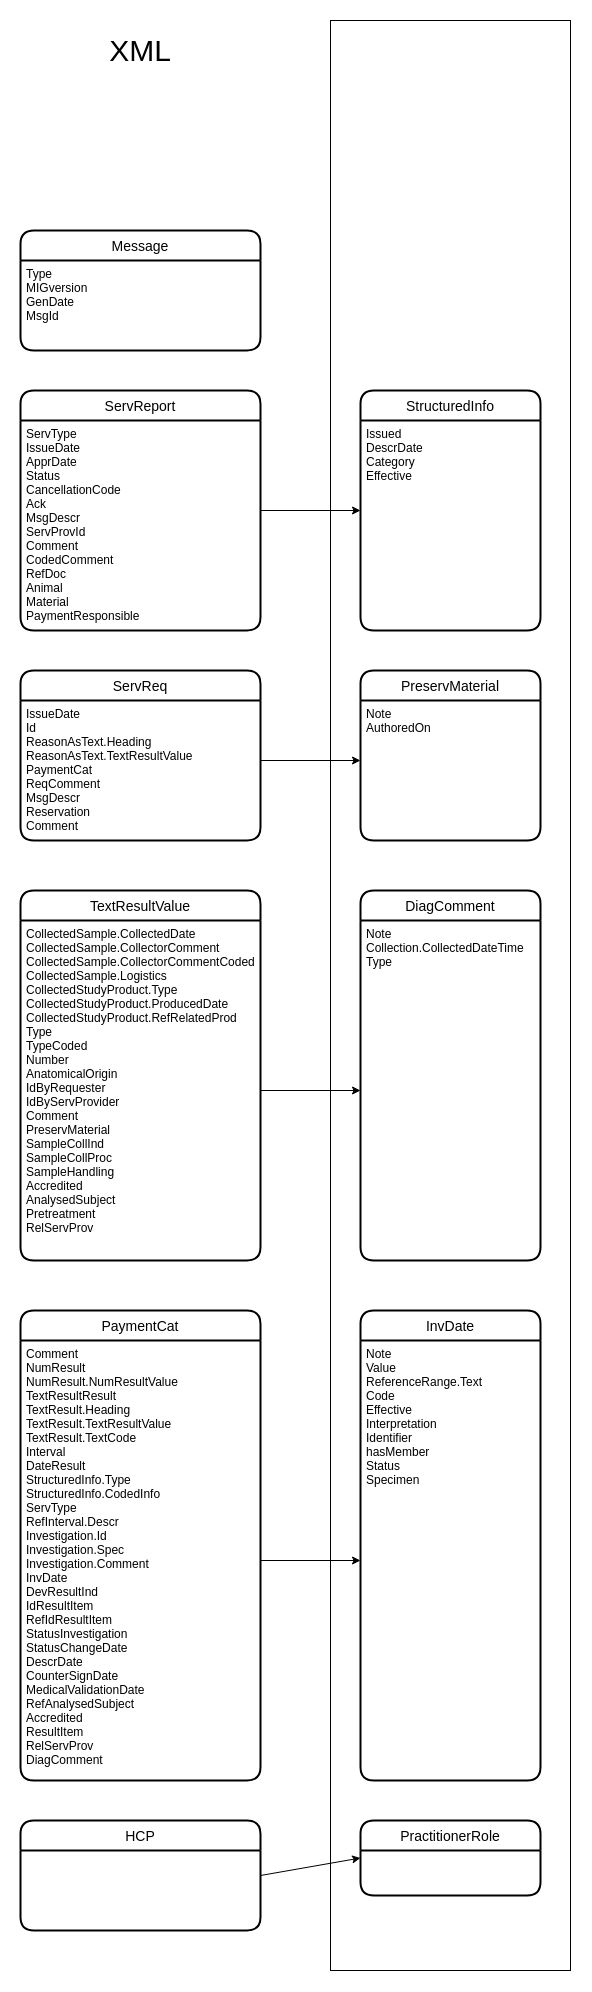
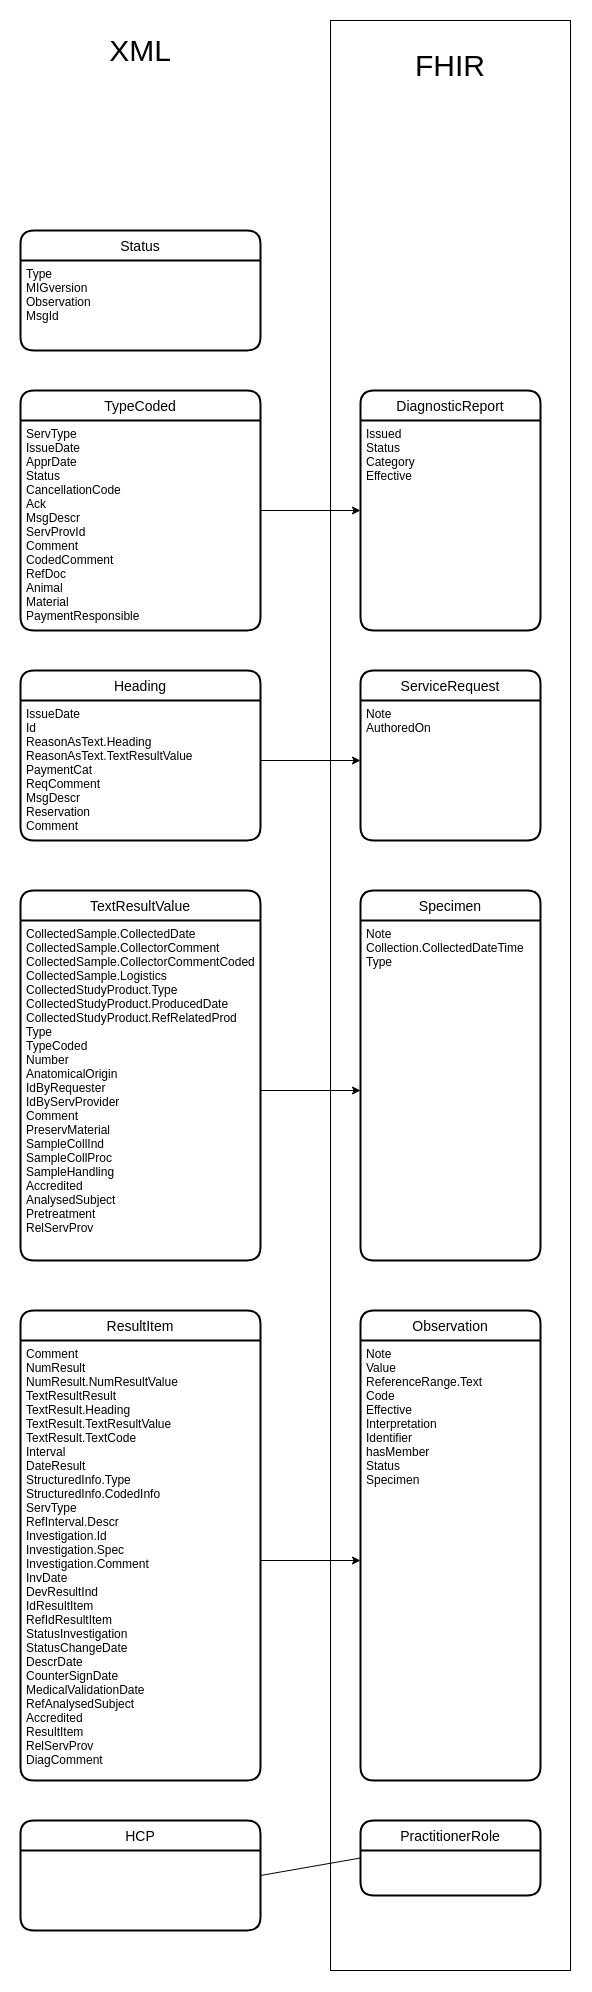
none -> (451, 66)
(140, 246) -> (140, 246)
(39, 274) -> (39, 274)
(140, 406) -> (140, 406)
(450, 406) -> (450, 406)
(386, 434) -> (386, 434)
(140, 686) -> (140, 686)
(450, 686) -> (450, 686)
(450, 906) -> (450, 906)
(140, 1326) -> (140, 1326)
(450, 1326) -> (450, 1326)
(352, 1859) -> (354, 1859)
